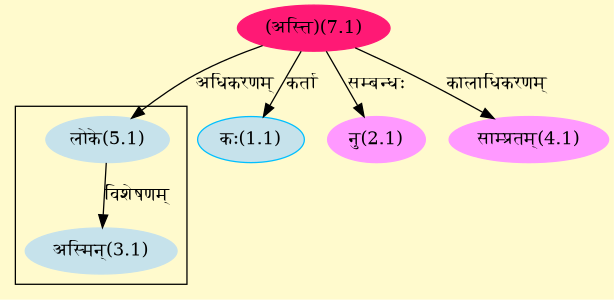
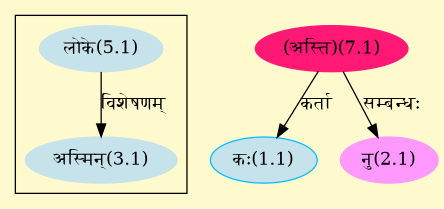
(199, 73) -> none
(529, 140) -> none
